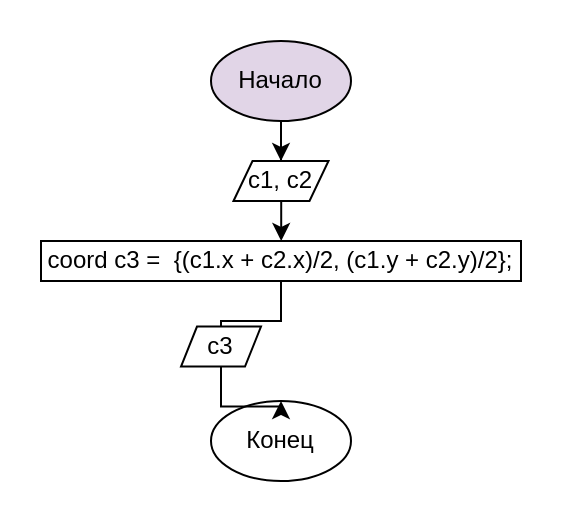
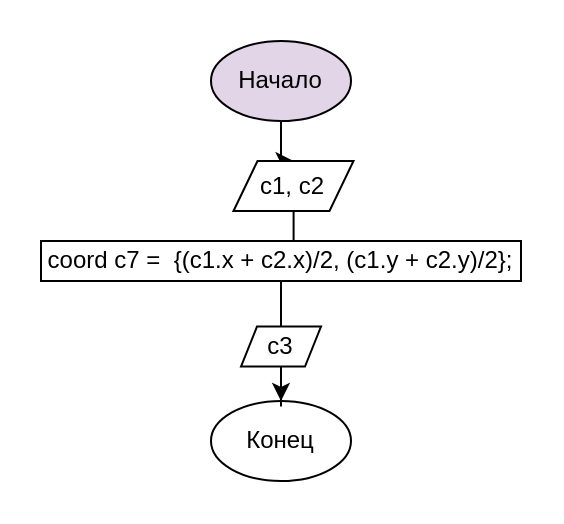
(281, 181) -> (294, 186)
(281, 261) -> (281, 261)
(221, 347) -> (281, 347)
